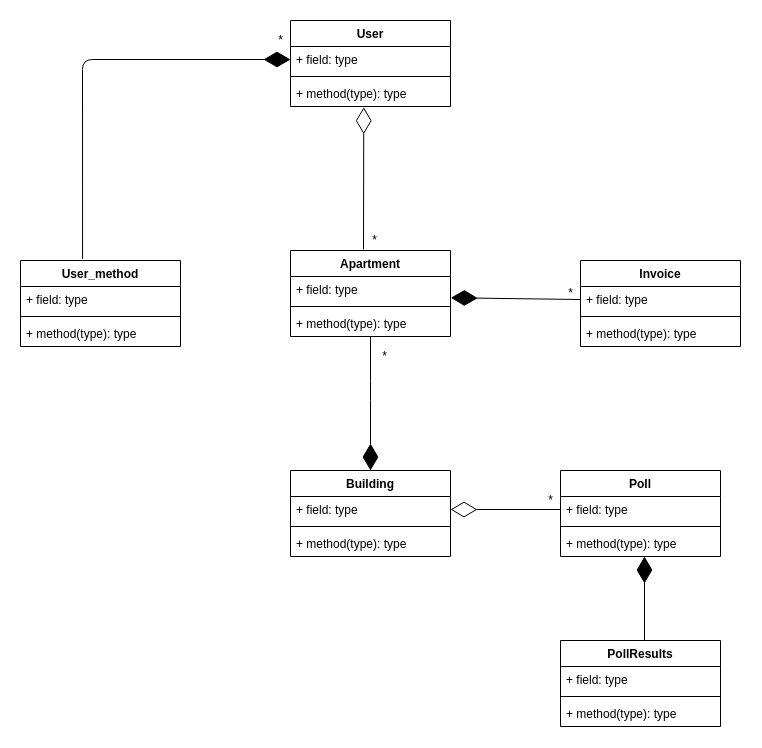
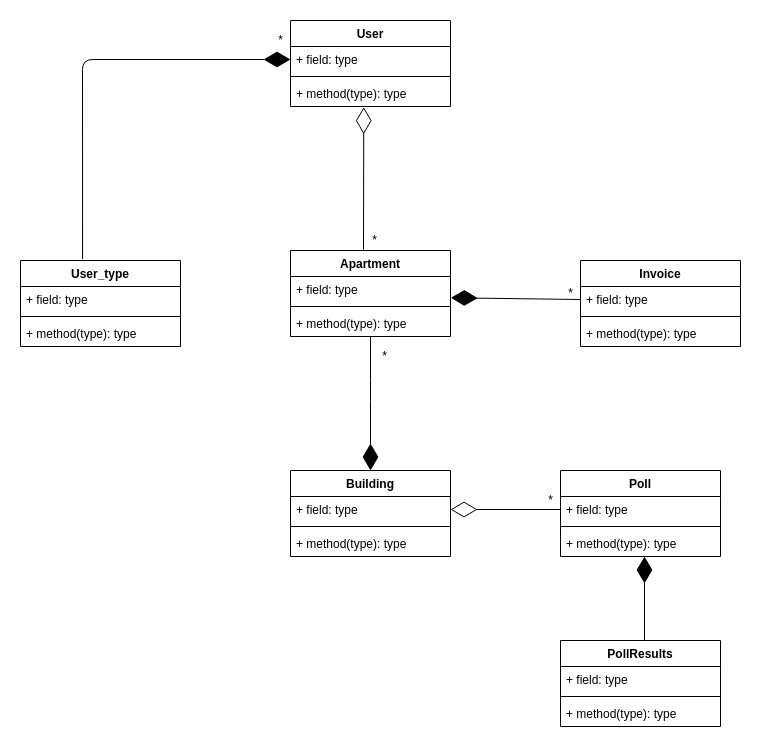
(100, 274) -> (100, 274)
